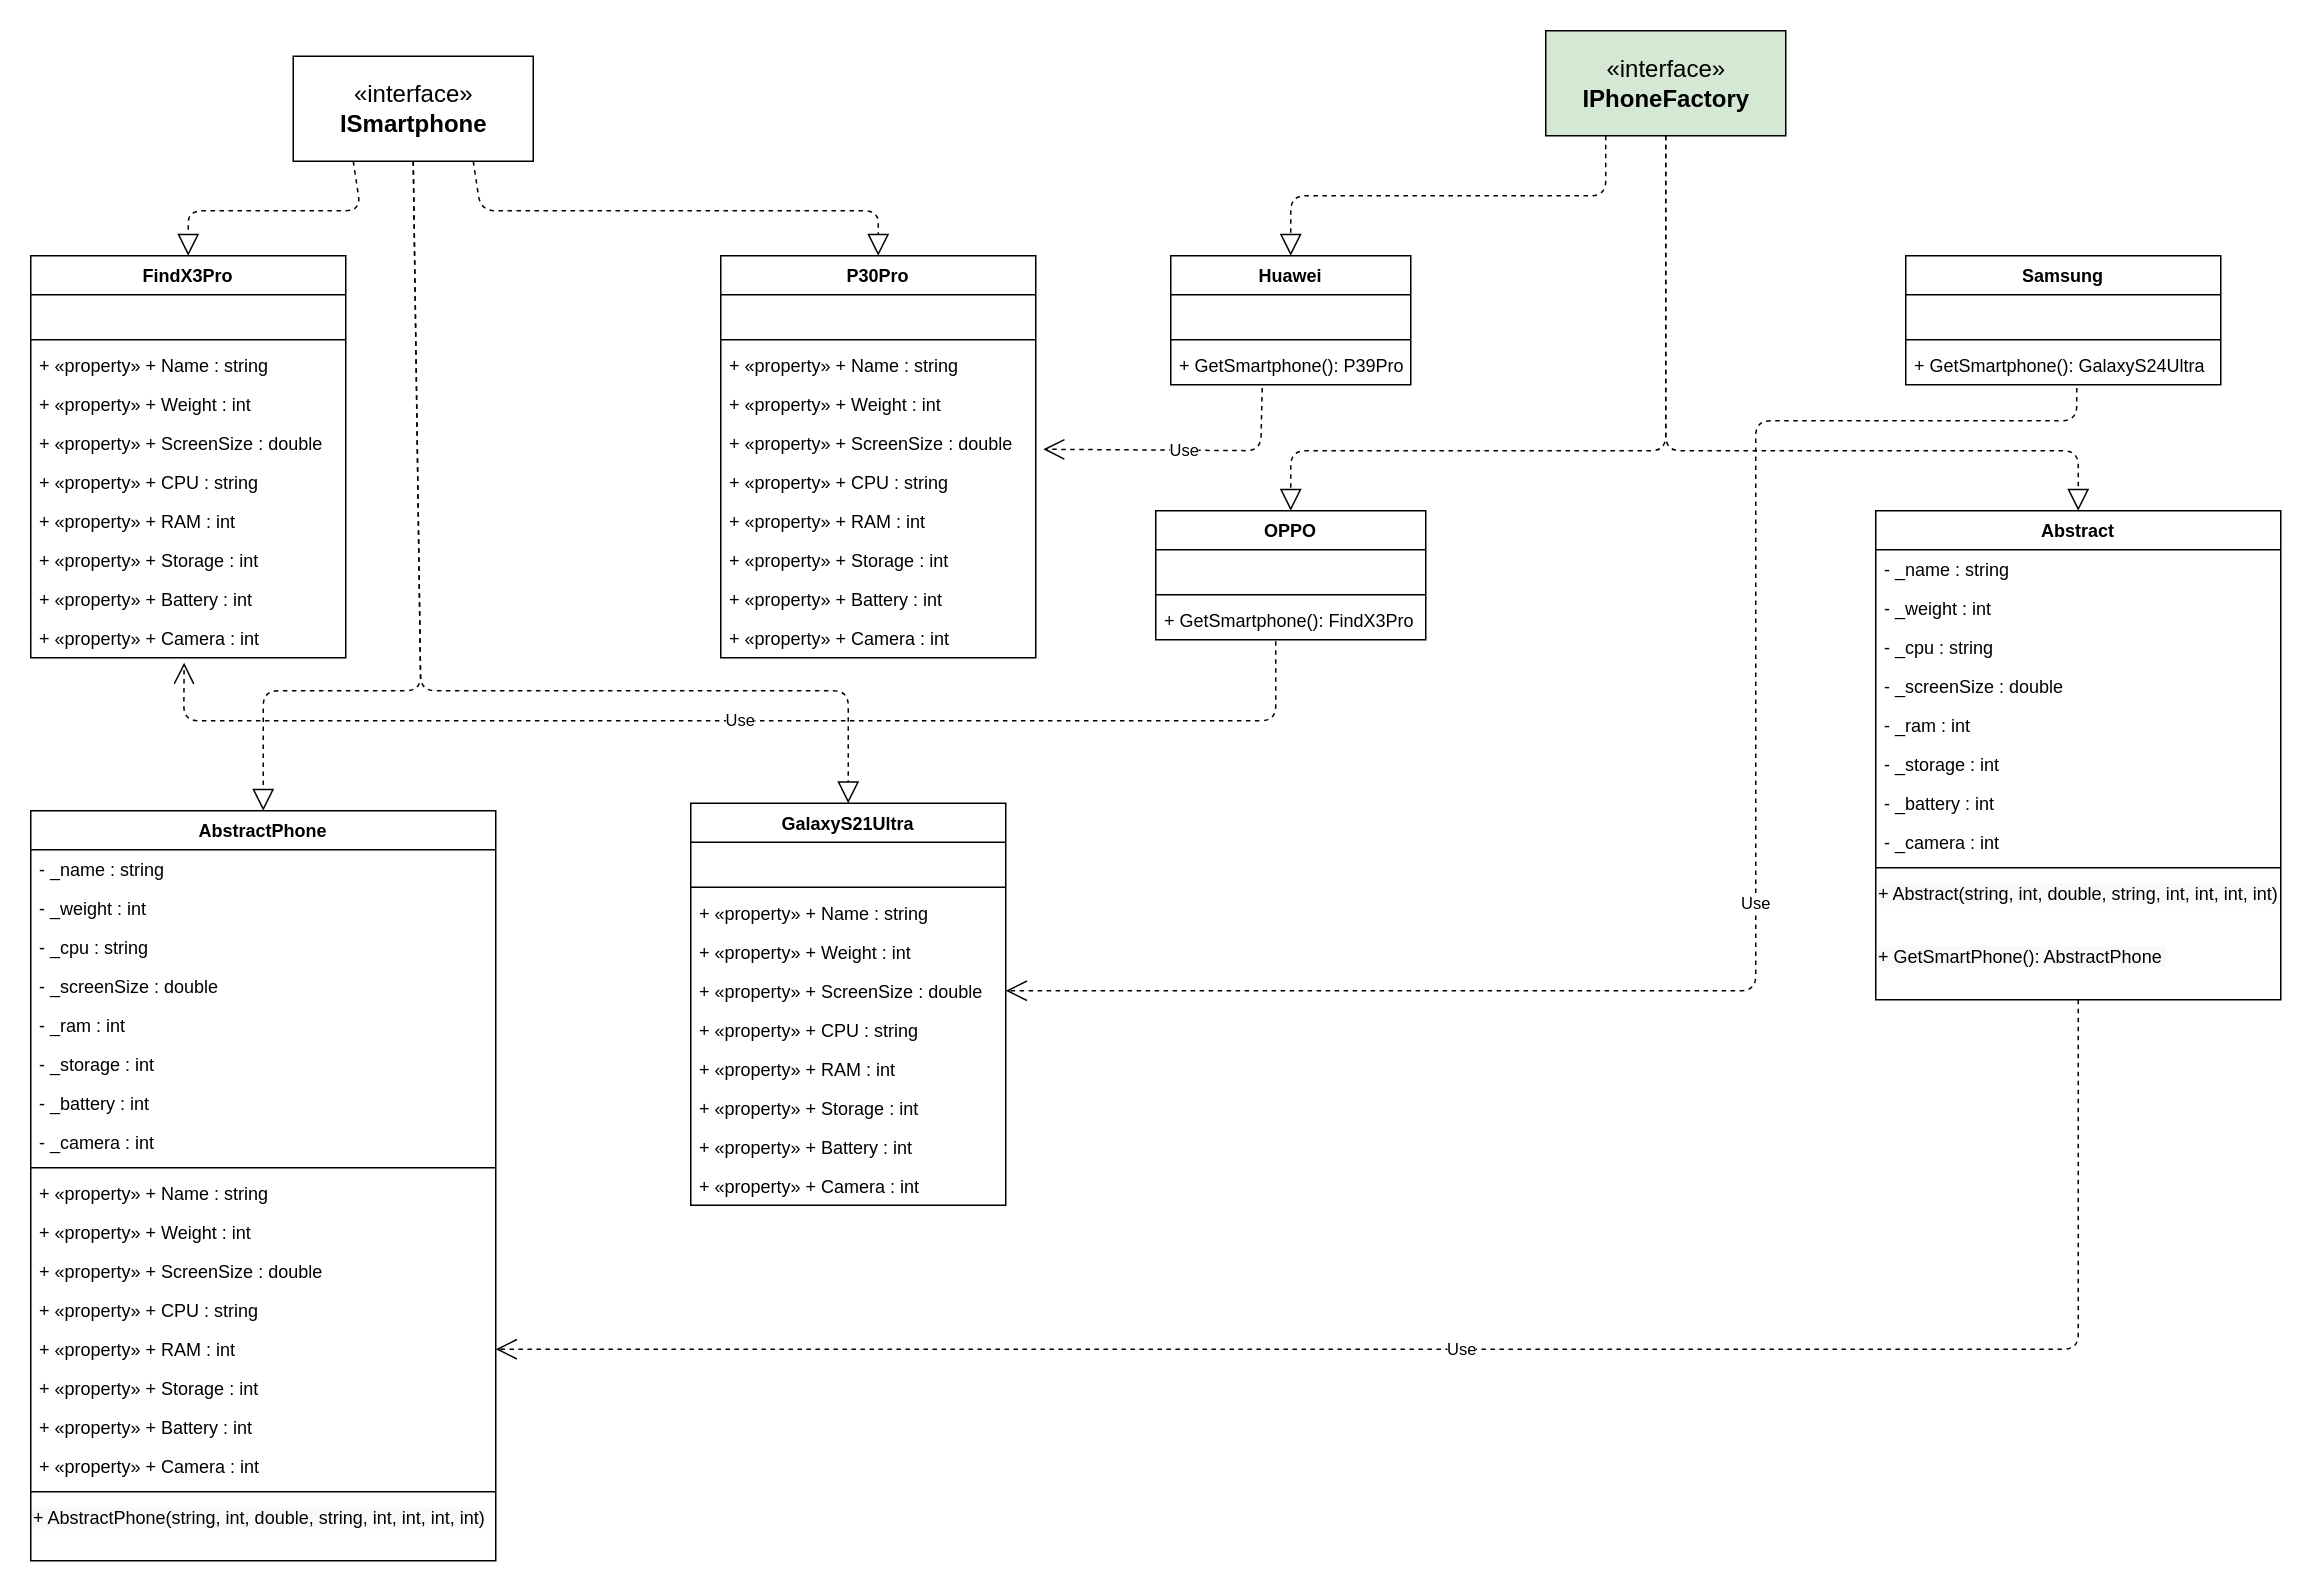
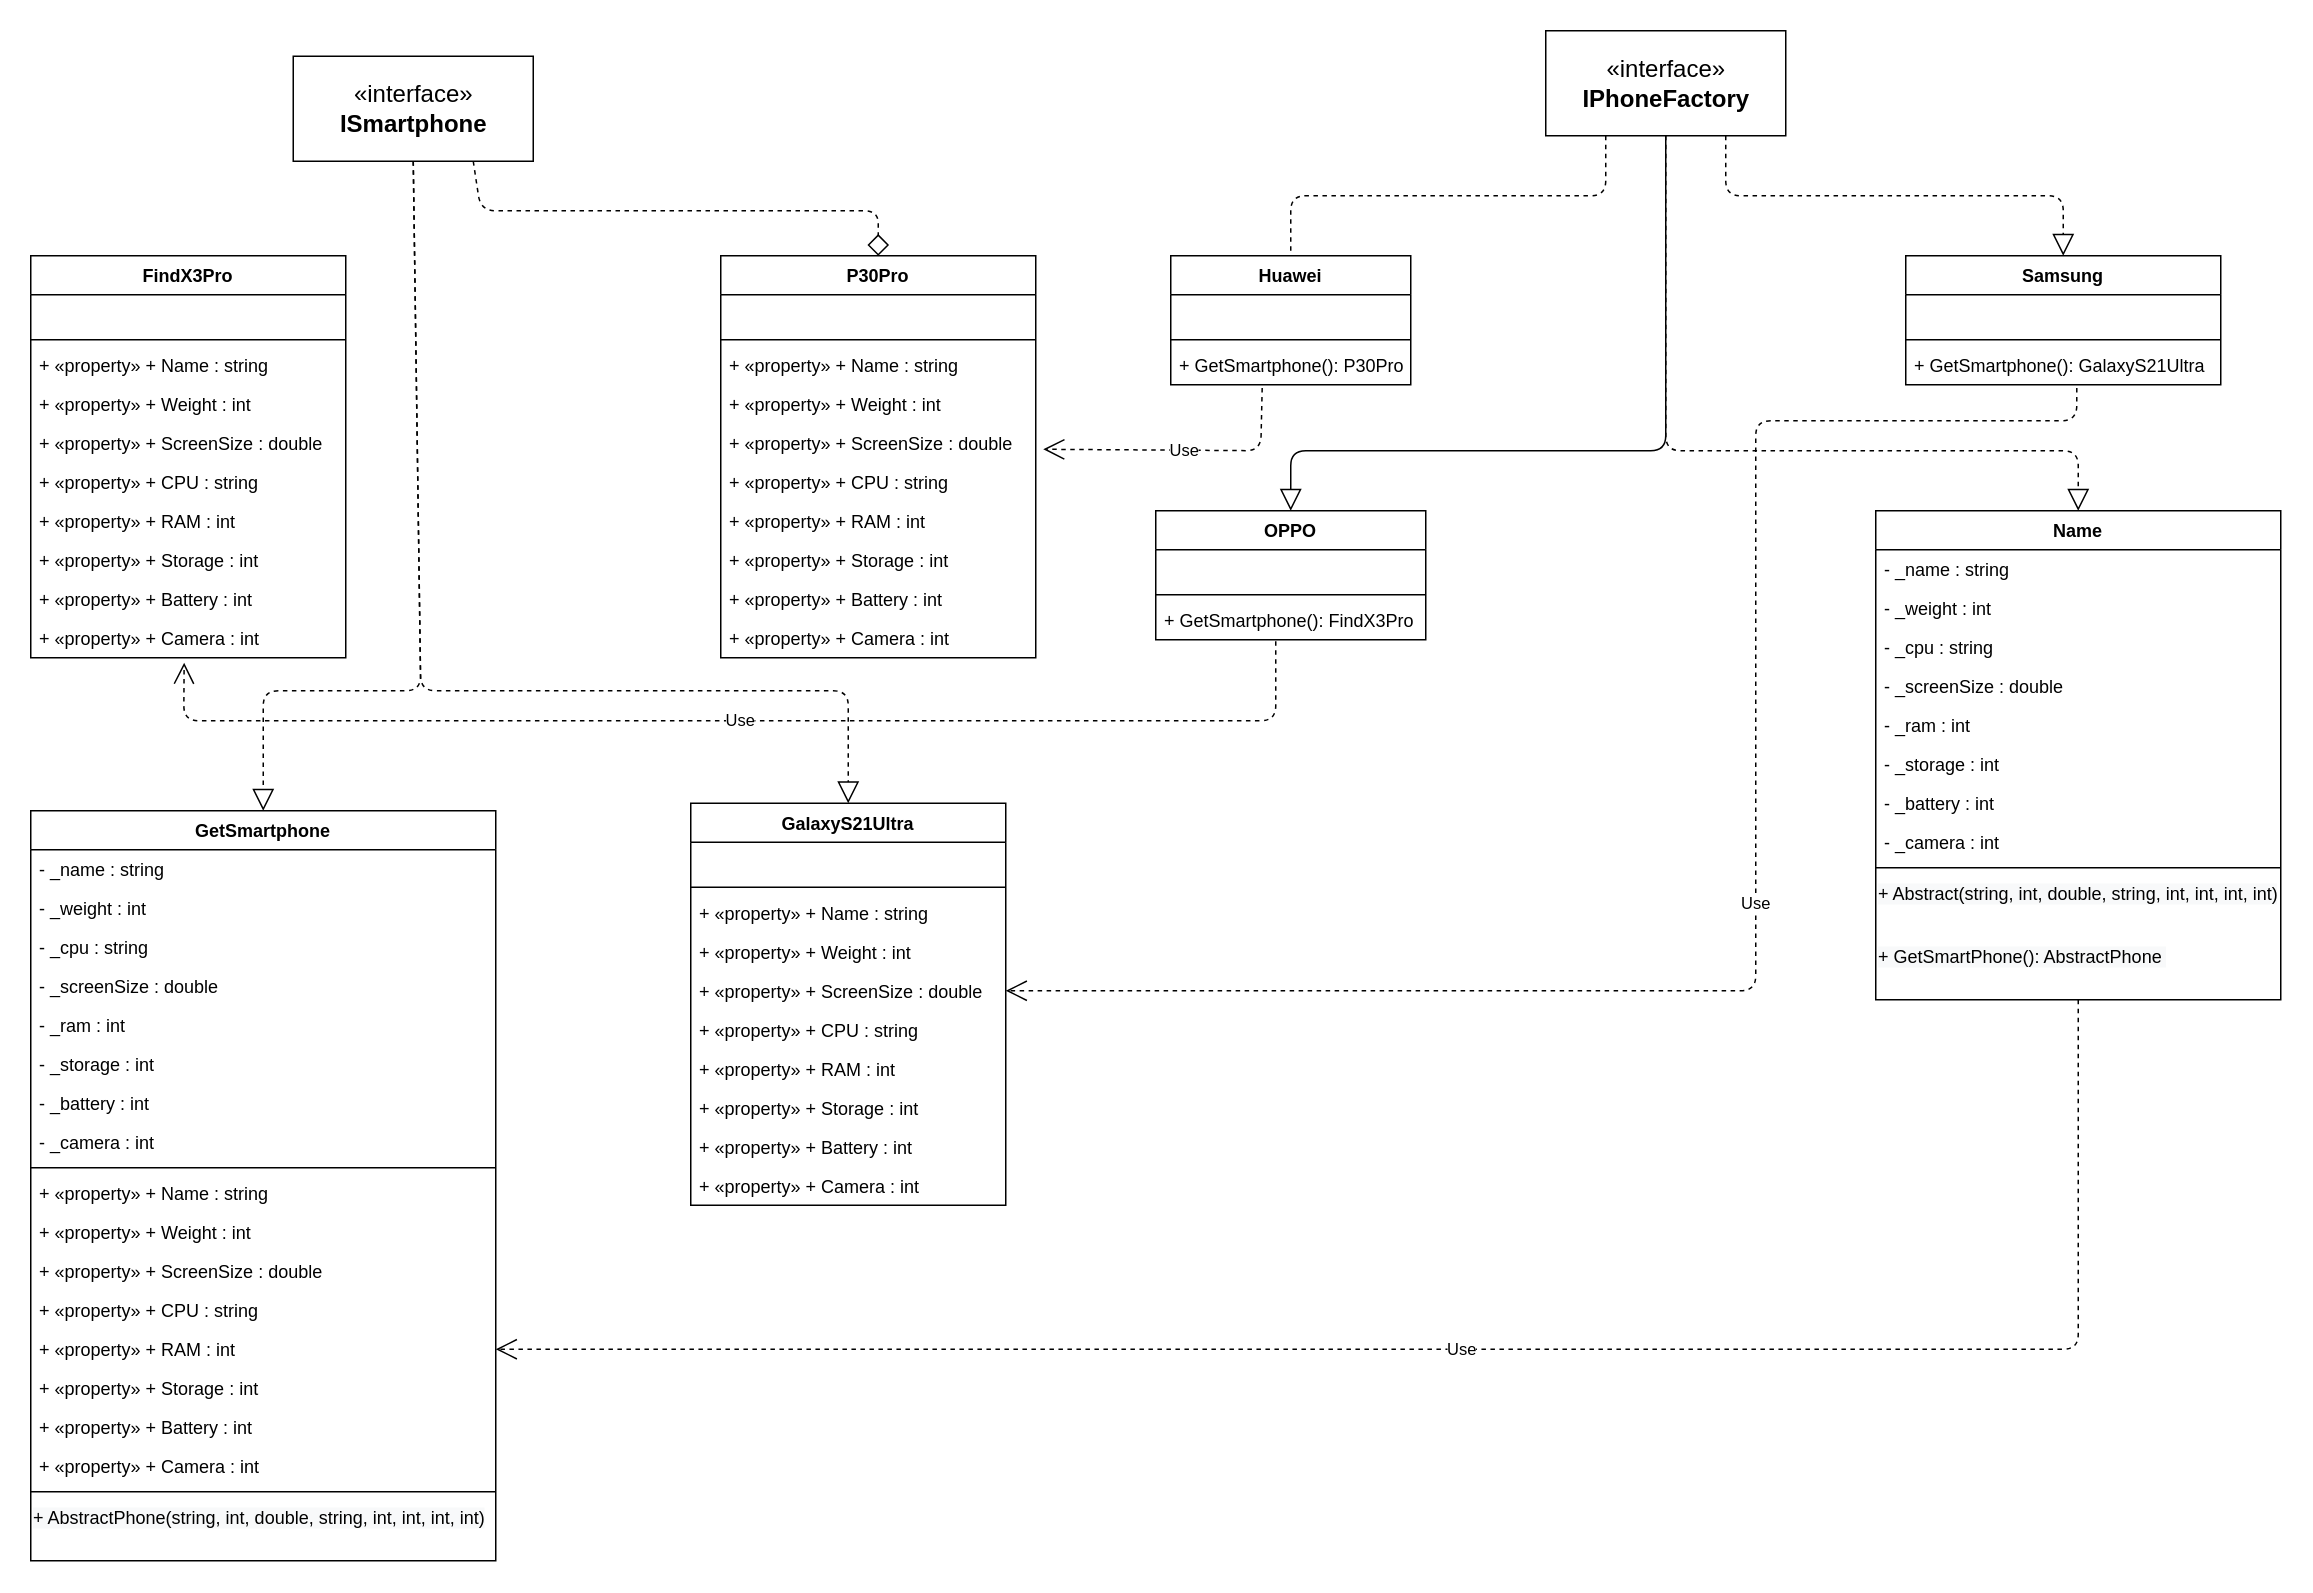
(1666, 83) -> (1666, 83)
none -> (1883, 196)
(288, 211) -> none
(878, 233) -> (878, 233)
(1291, 234) -> (1291, 244)
(1298, 366) -> (1298, 366)
(2069, 366) -> (2069, 366)
(1464, 451) -> (1464, 451)
(2078, 531) -> (2078, 531)
(263, 831) -> (263, 831)
